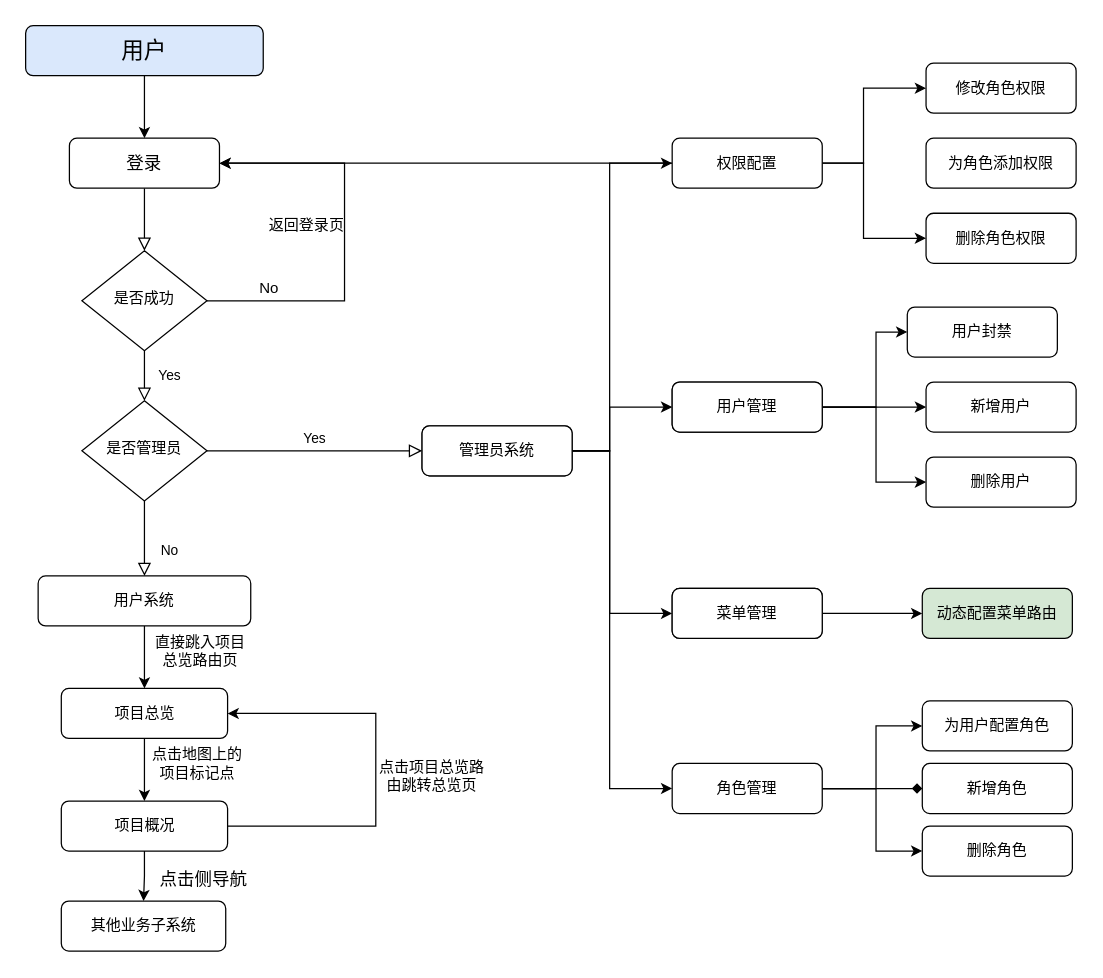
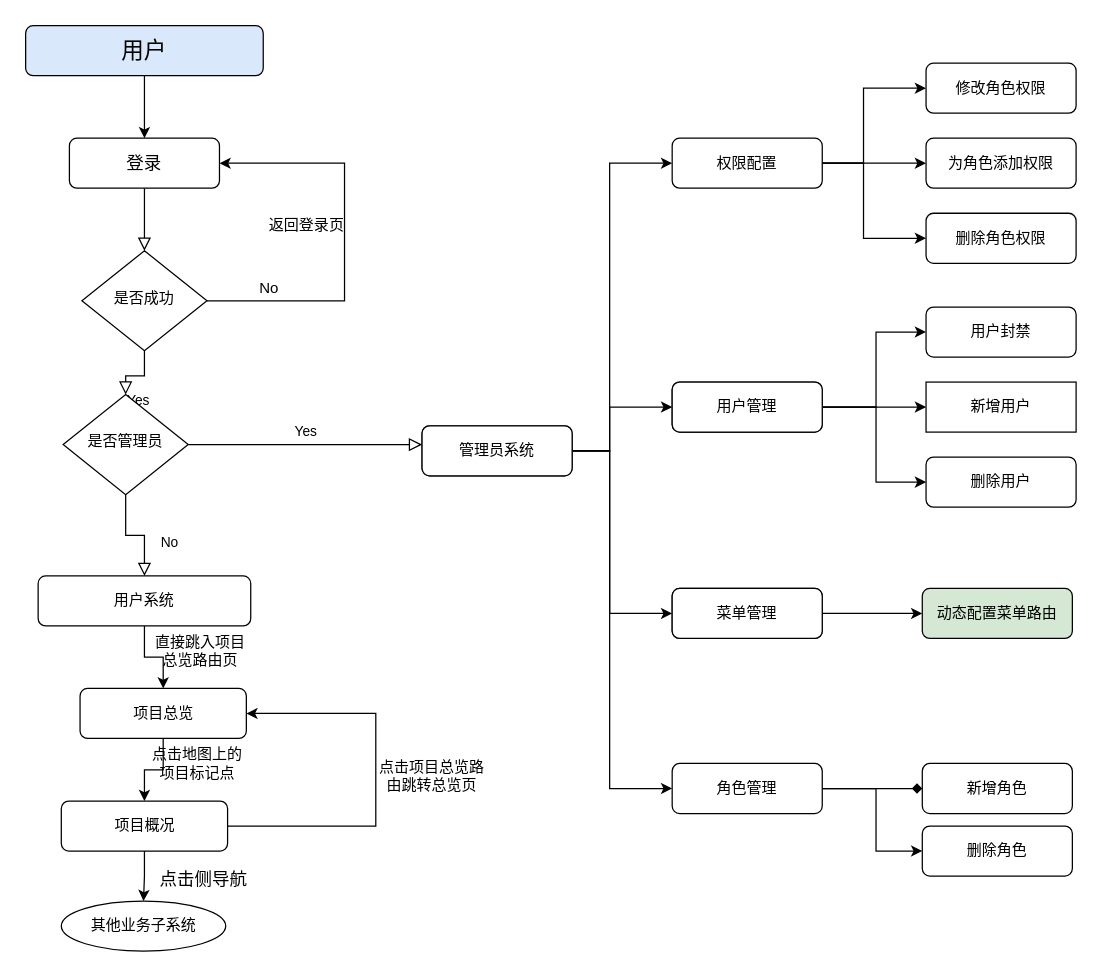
(477, 163) -> (891, 163)
(982, 332) -> (1001, 332)
(1001, 407) -> (1001, 407)
(144, 451) -> (126, 444)
(144, 713) -> (163, 713)
(997, 726) -> none
(876, 737) -> none
(143, 926) -> (143, 926)
